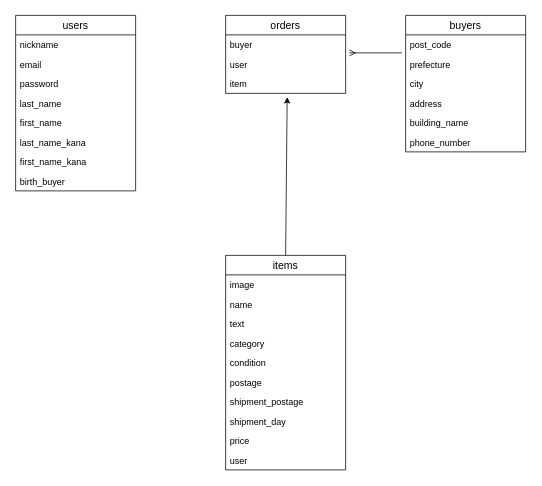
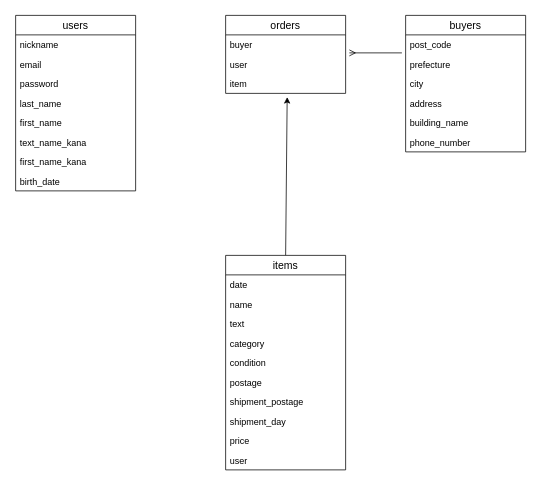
(54, 143) -> (55, 143)
(46, 182) -> (44, 182)
(241, 285) -> (240, 285)
